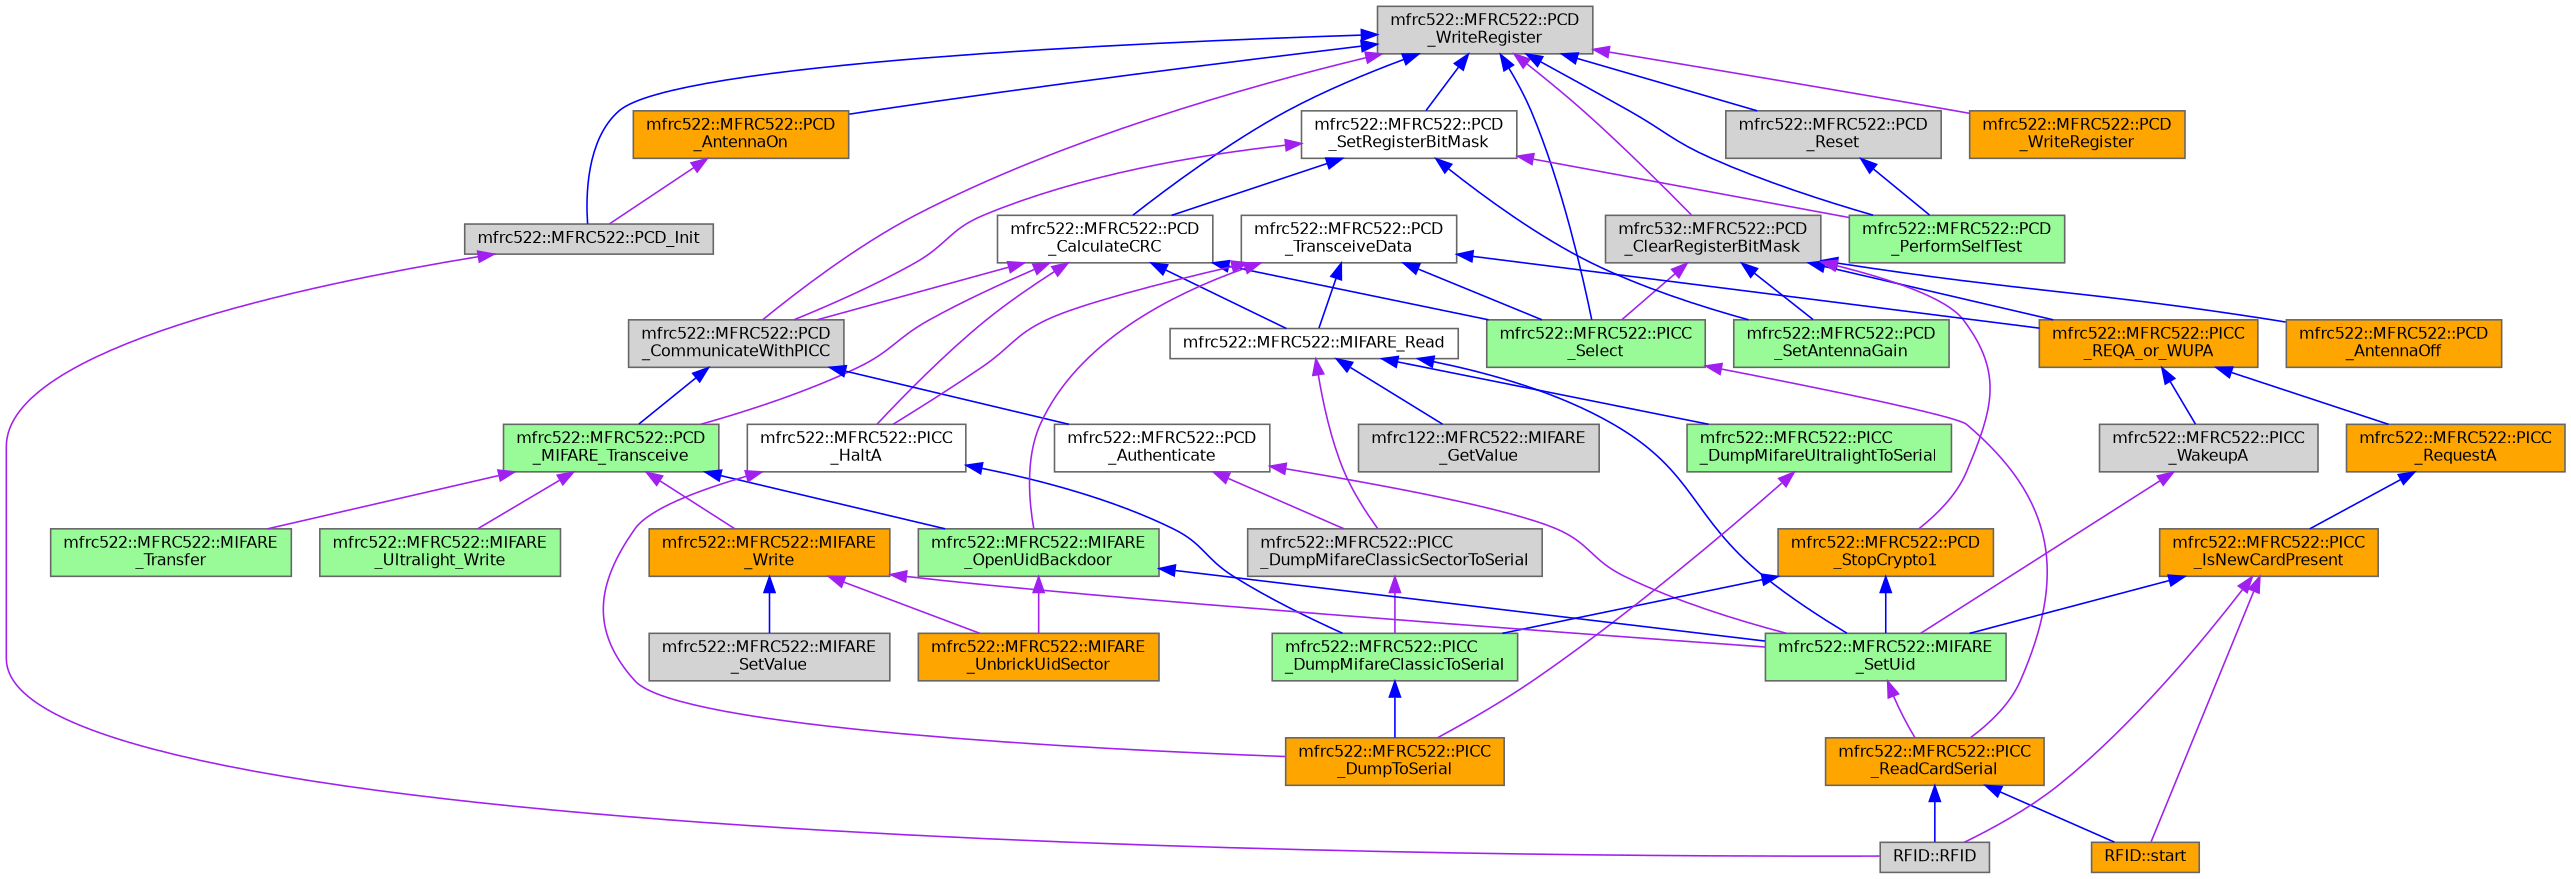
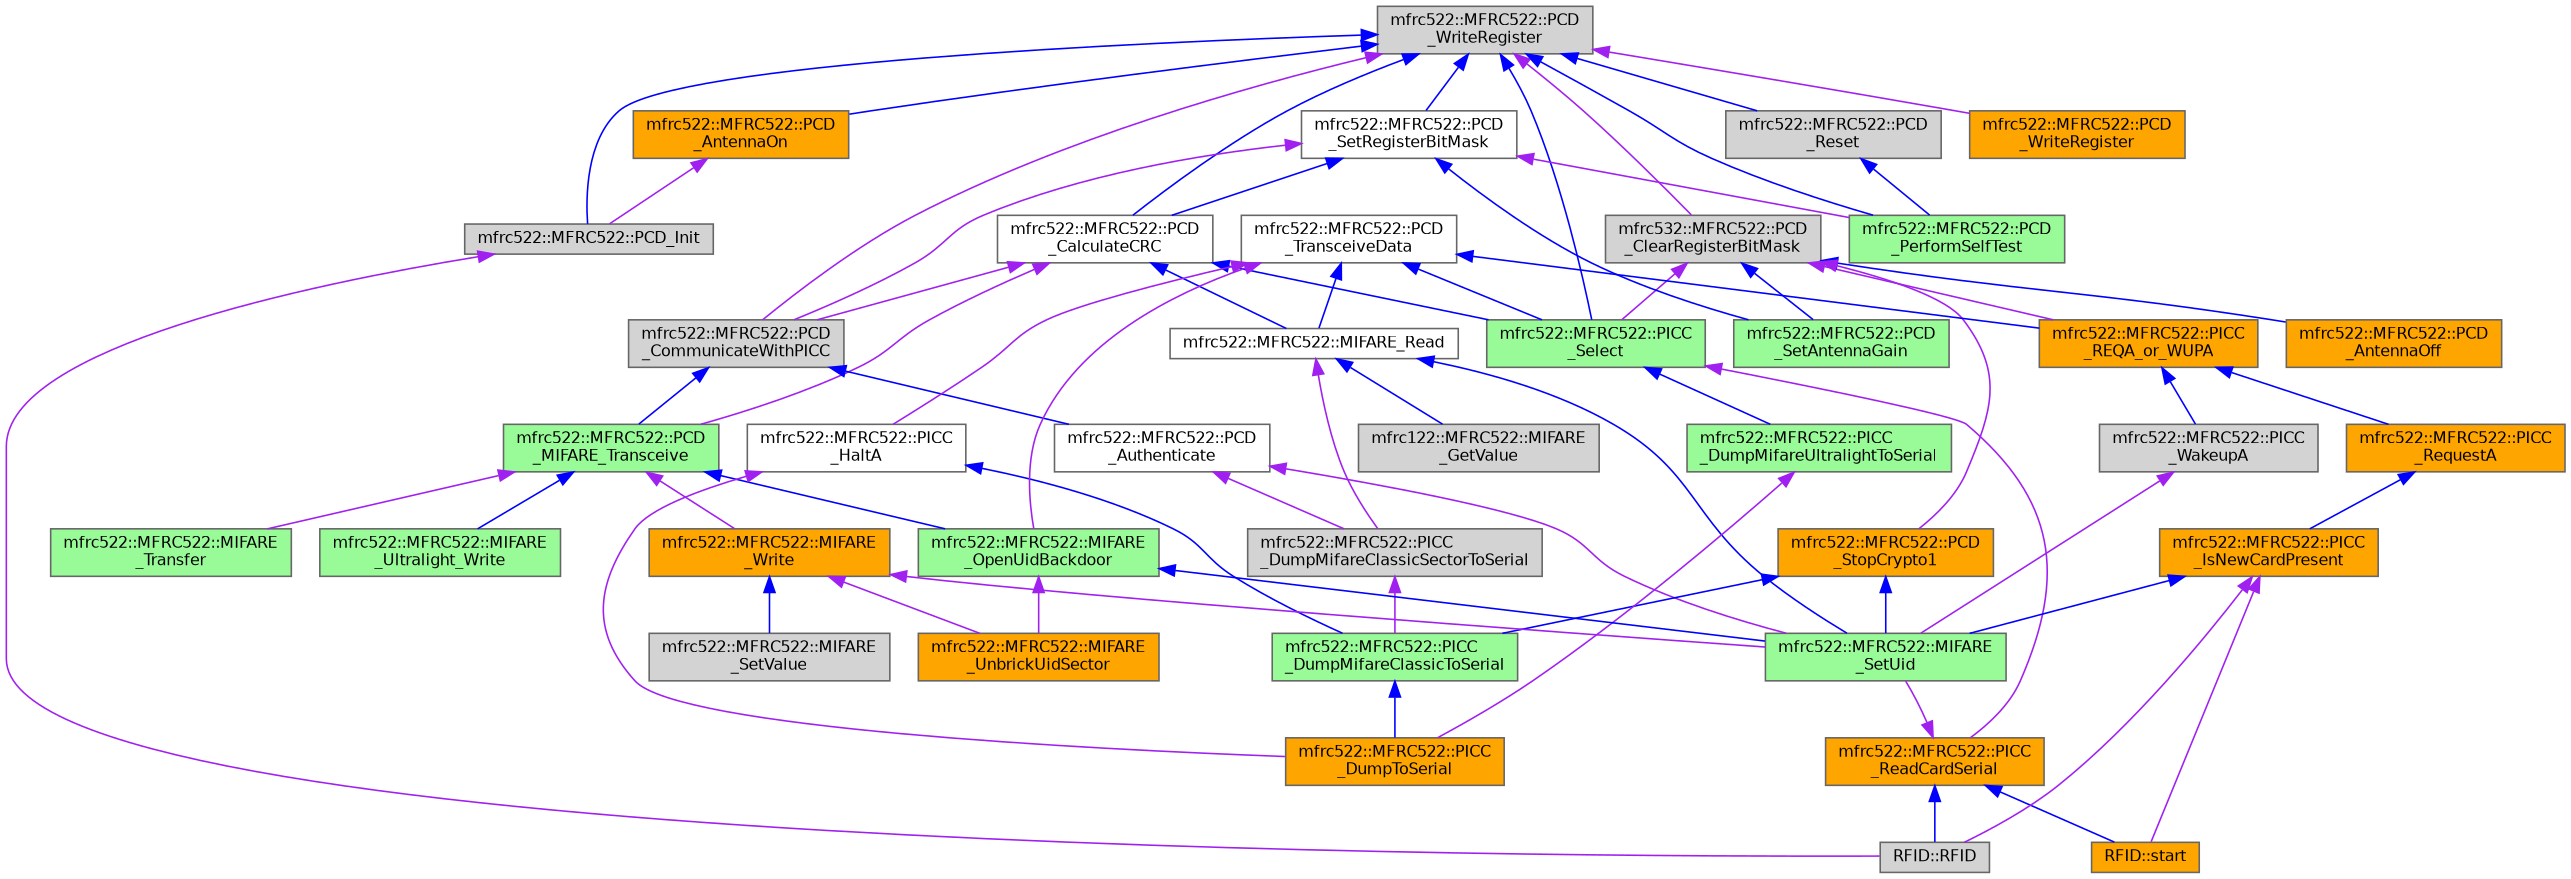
(1950, 296) -> (1950, 296)
(961, 342) -> none
(1592, 401) -> (1715, 399)
(519, 505) -> (519, 505)
(1904, 717) -> (1917, 702)
